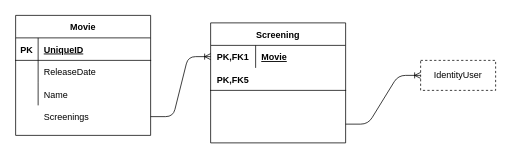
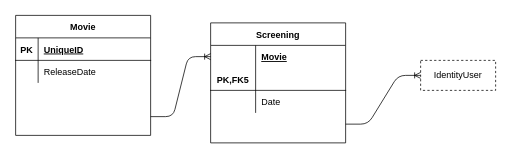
(233, 57) -> none
(94, 94) -> none
none -> (300, 102)
(94, 117) -> none
